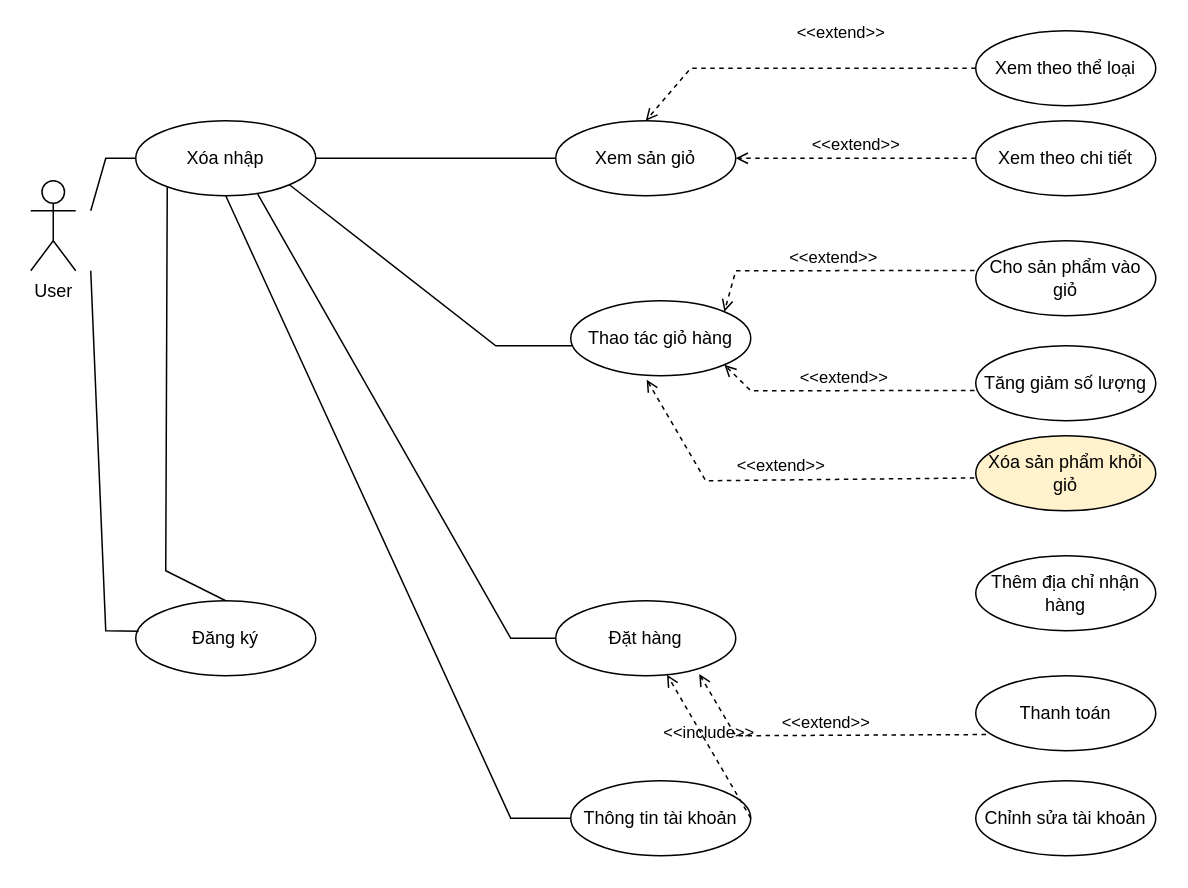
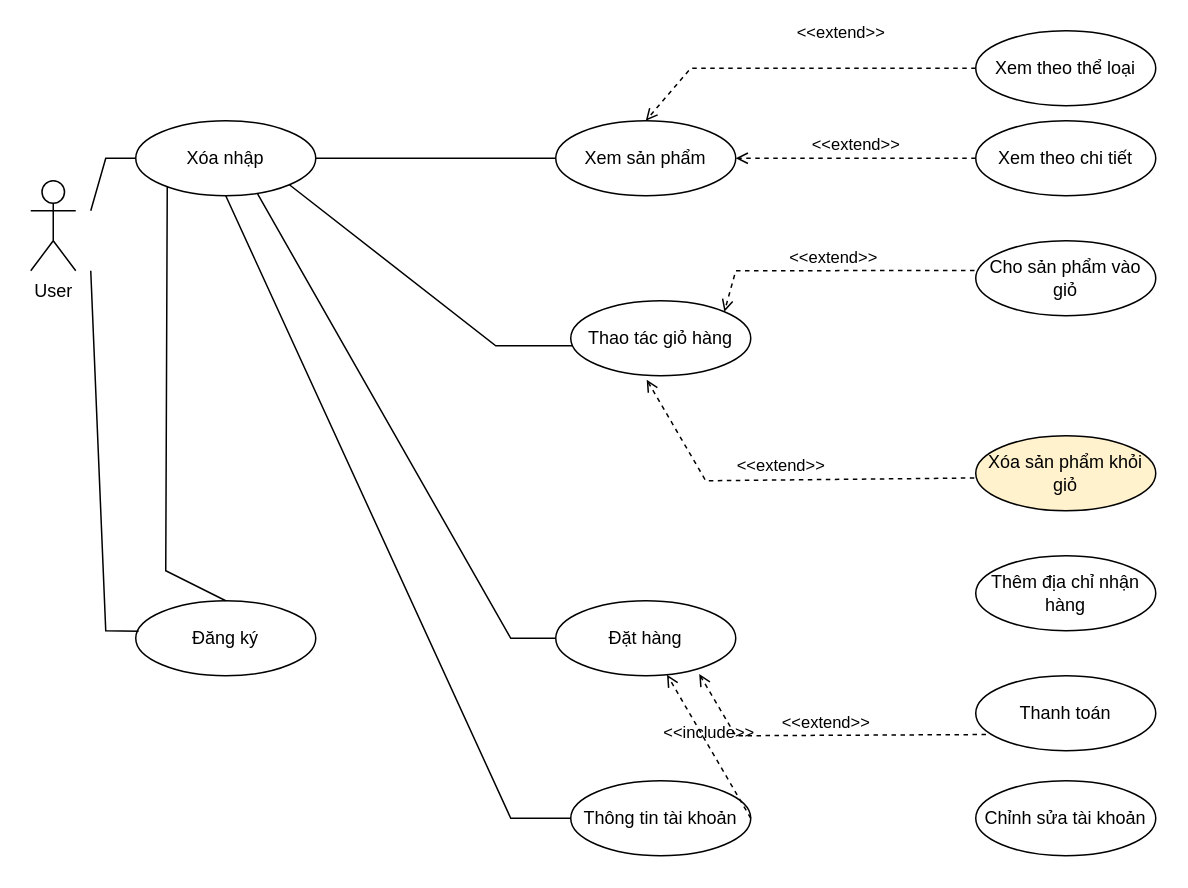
(646, 158) -> (646, 158)
(1066, 383) -> none
(846, 391) -> none
